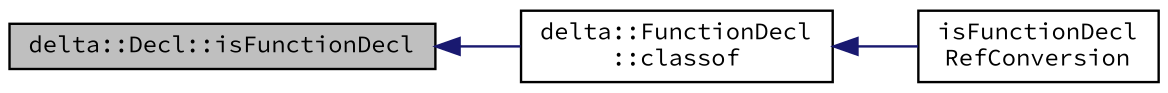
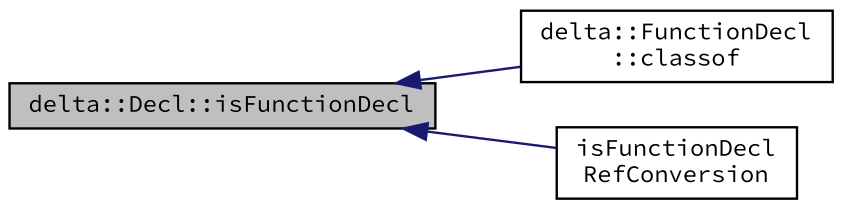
(888, 46) -> (492, 140)
